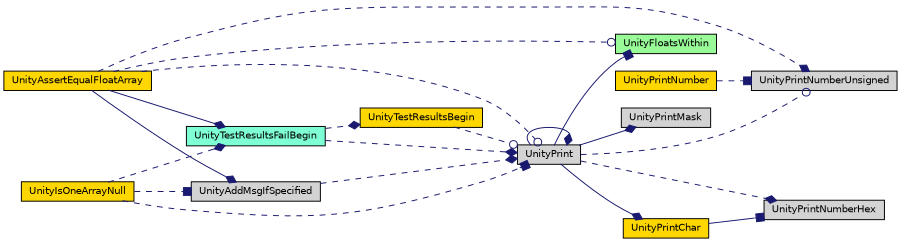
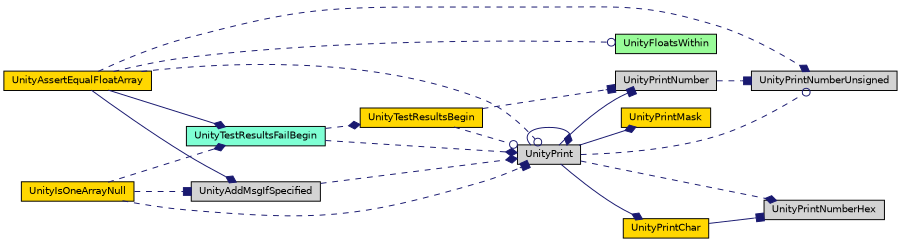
(666, 81) -> (666, 81)
(583, 97) -> (590, 117)
none -> (544, 99)
(666, 118) -> (666, 118)
